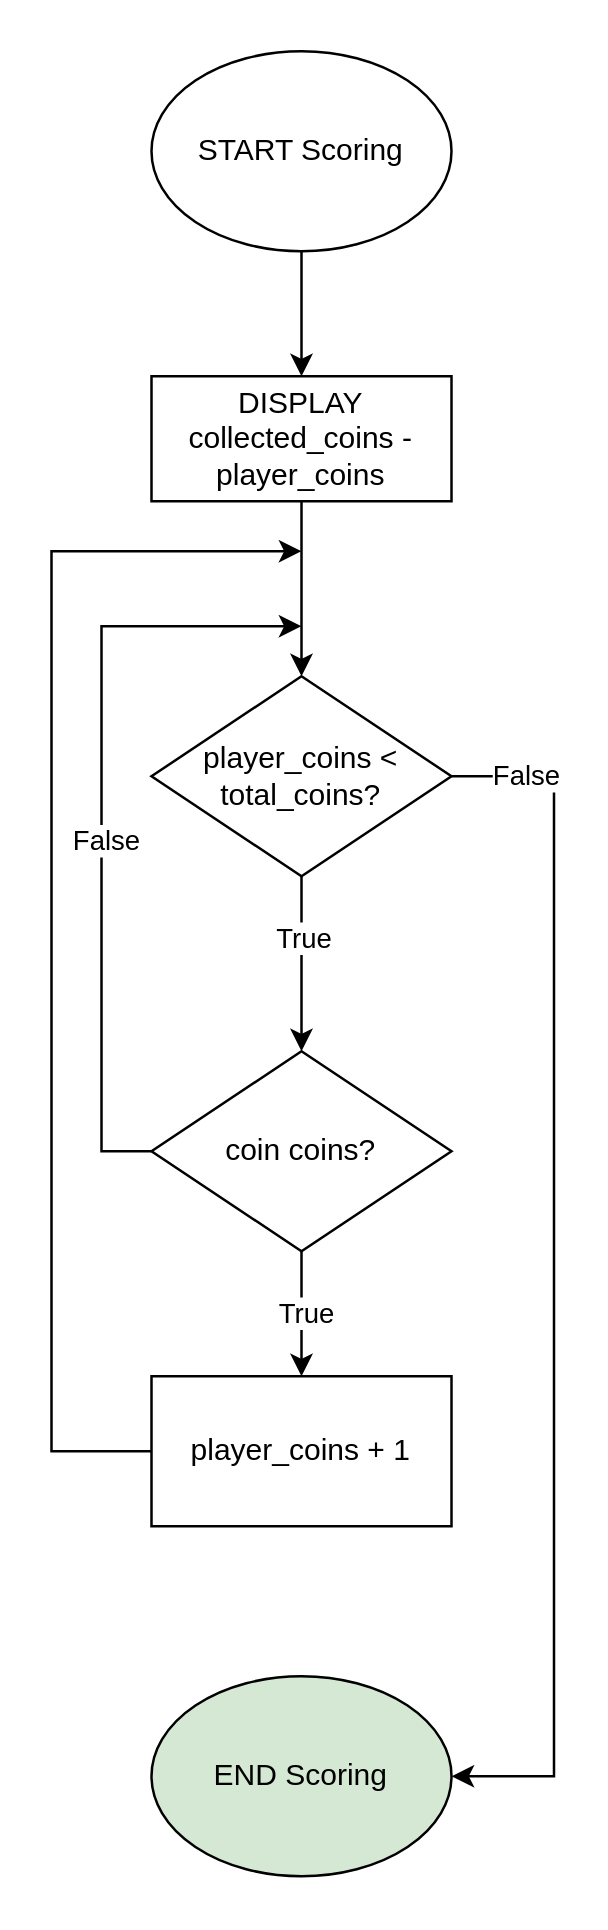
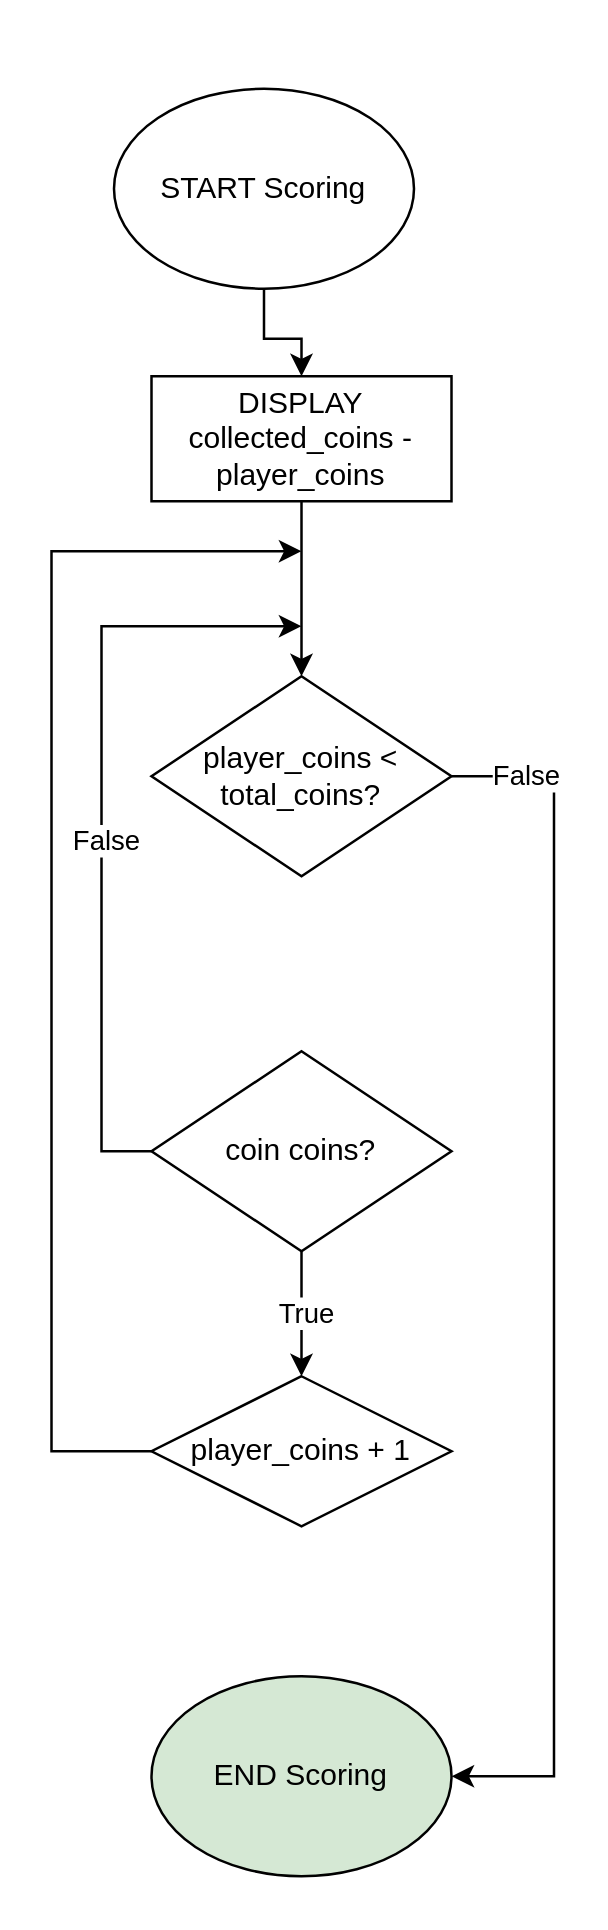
(301, 151) -> (264, 189)
(301, 983) -> none
(301, 1451) -> (301, 1451)
